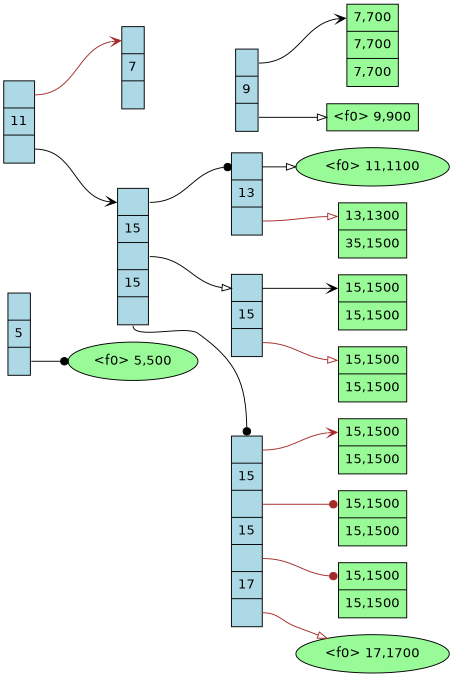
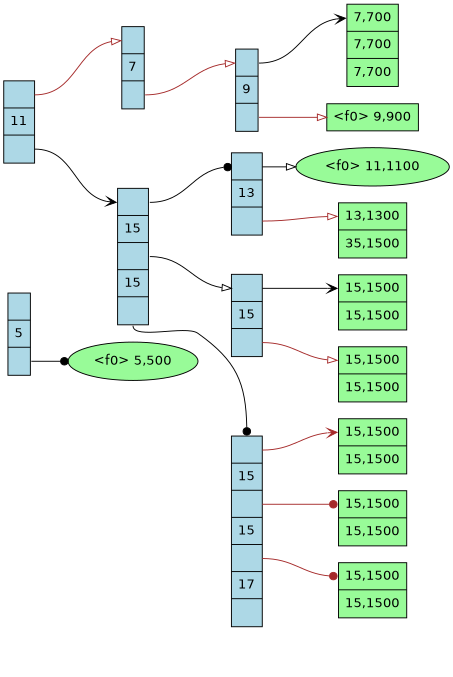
(75, 72) -> (75, 72)
none -> (186, 82)
(288, 117) -> (288, 117)
(373, 654) -> none
